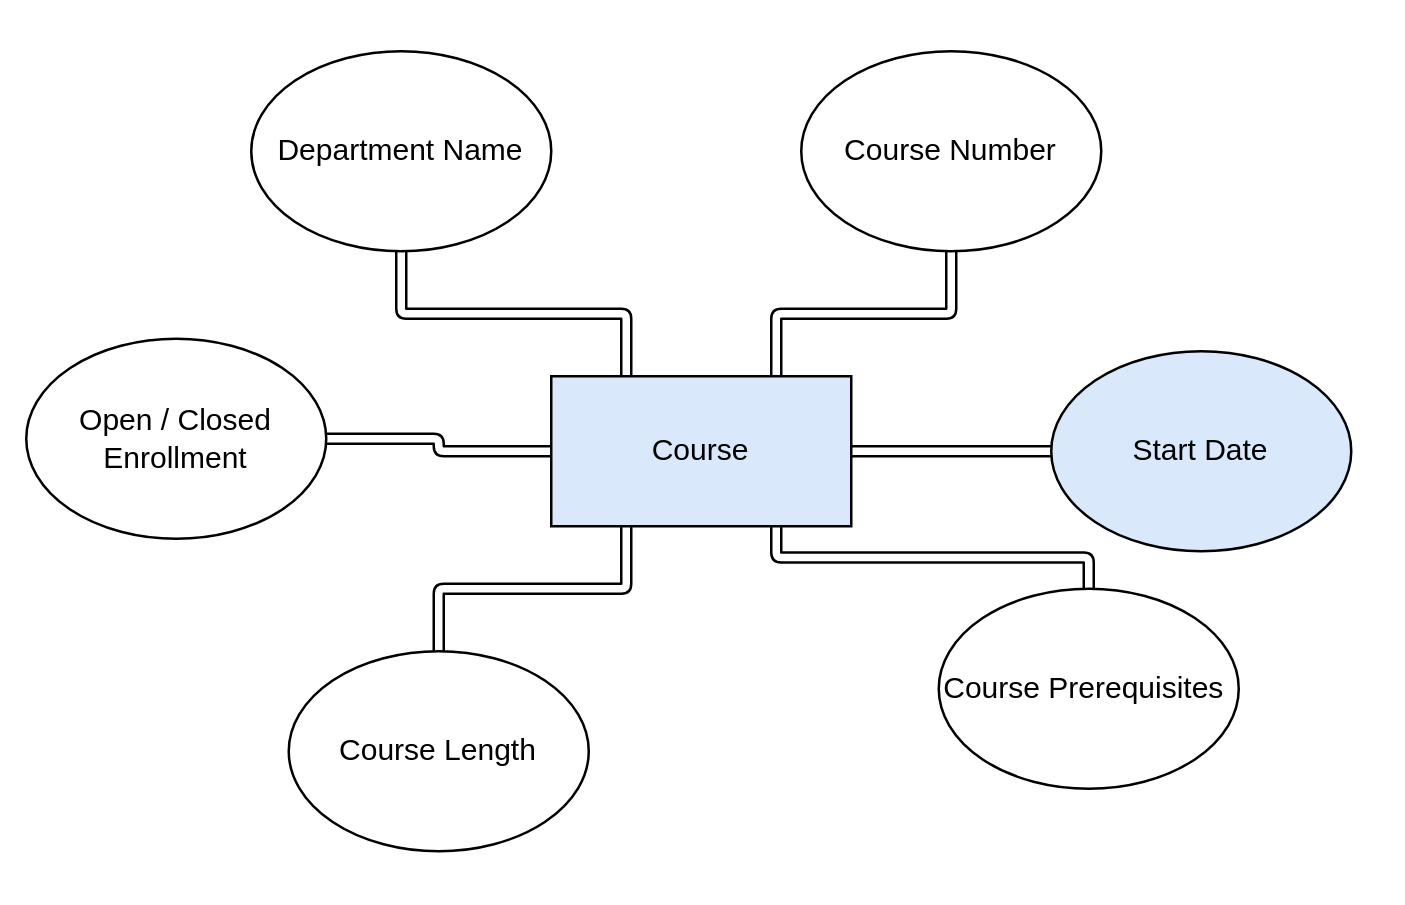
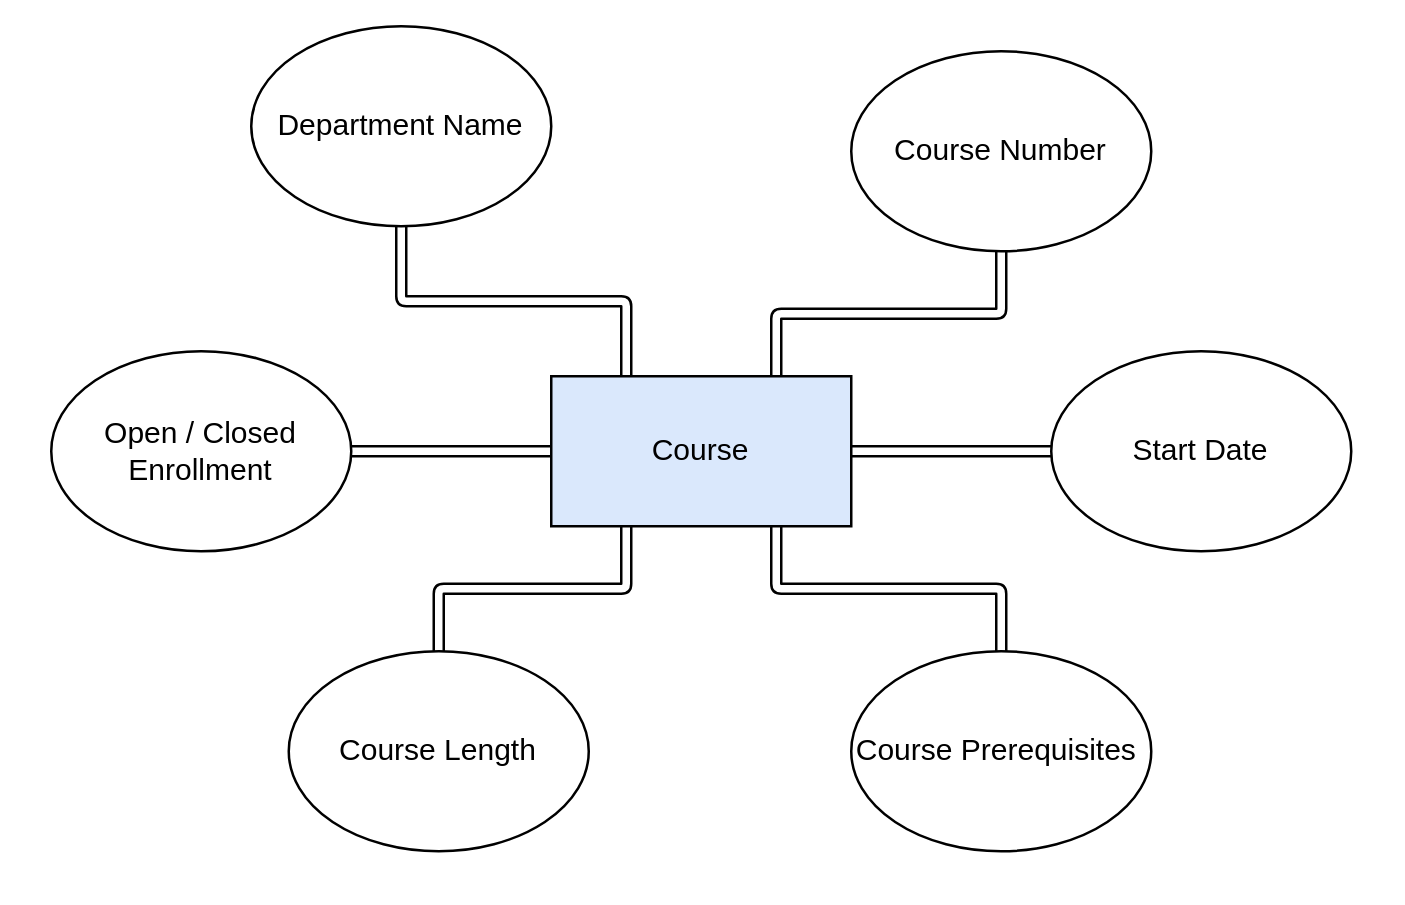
(401, 151) -> (401, 126)
(951, 151) -> (1001, 151)
(176, 439) -> (201, 451)
(1201, 451) -> (1201, 451)
(1089, 689) -> (1001, 751)
